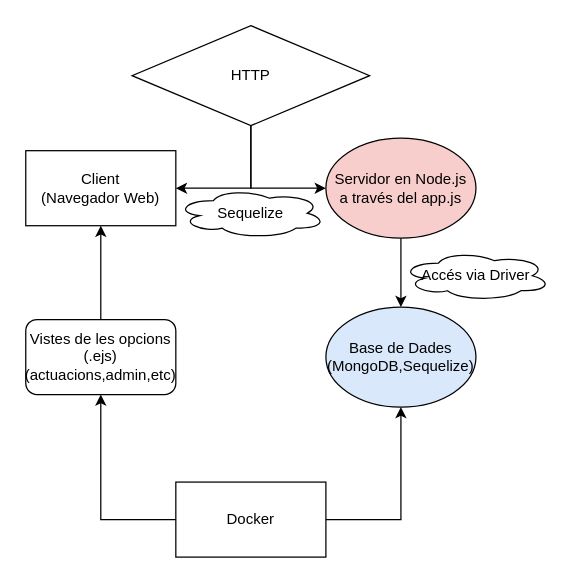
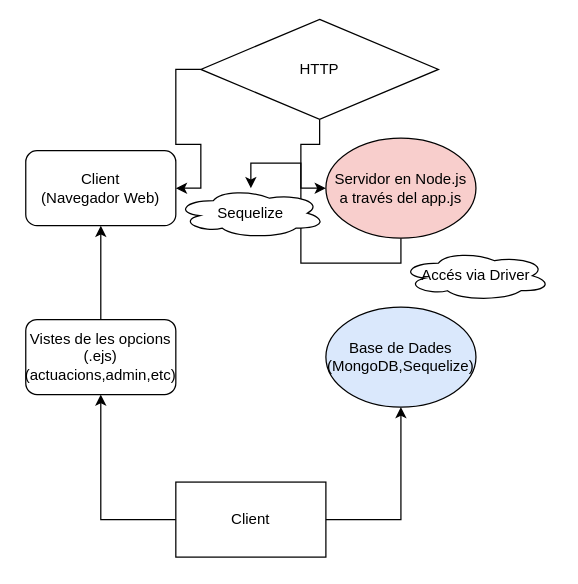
(251, 76) -> (319, 69)
(101, 188) -> (101, 188)
(401, 280) -> (335, 263)
(251, 519) -> (251, 519)
